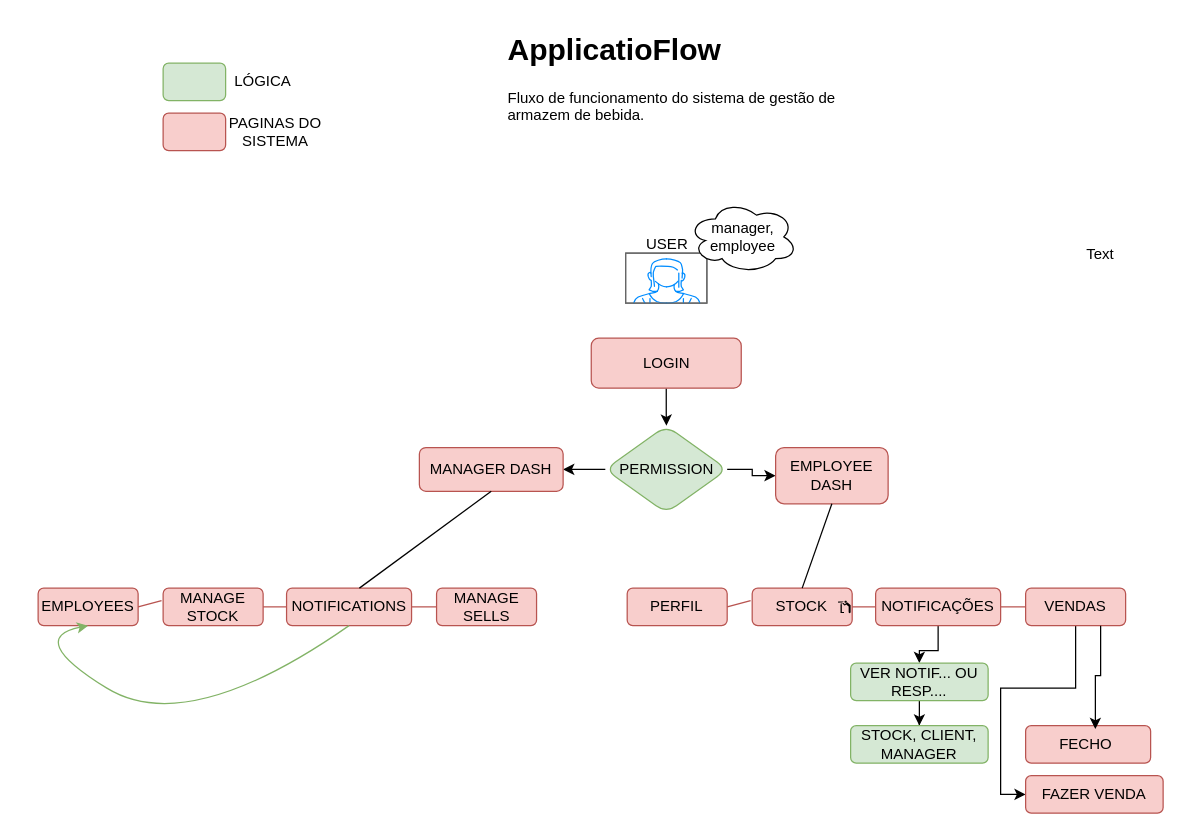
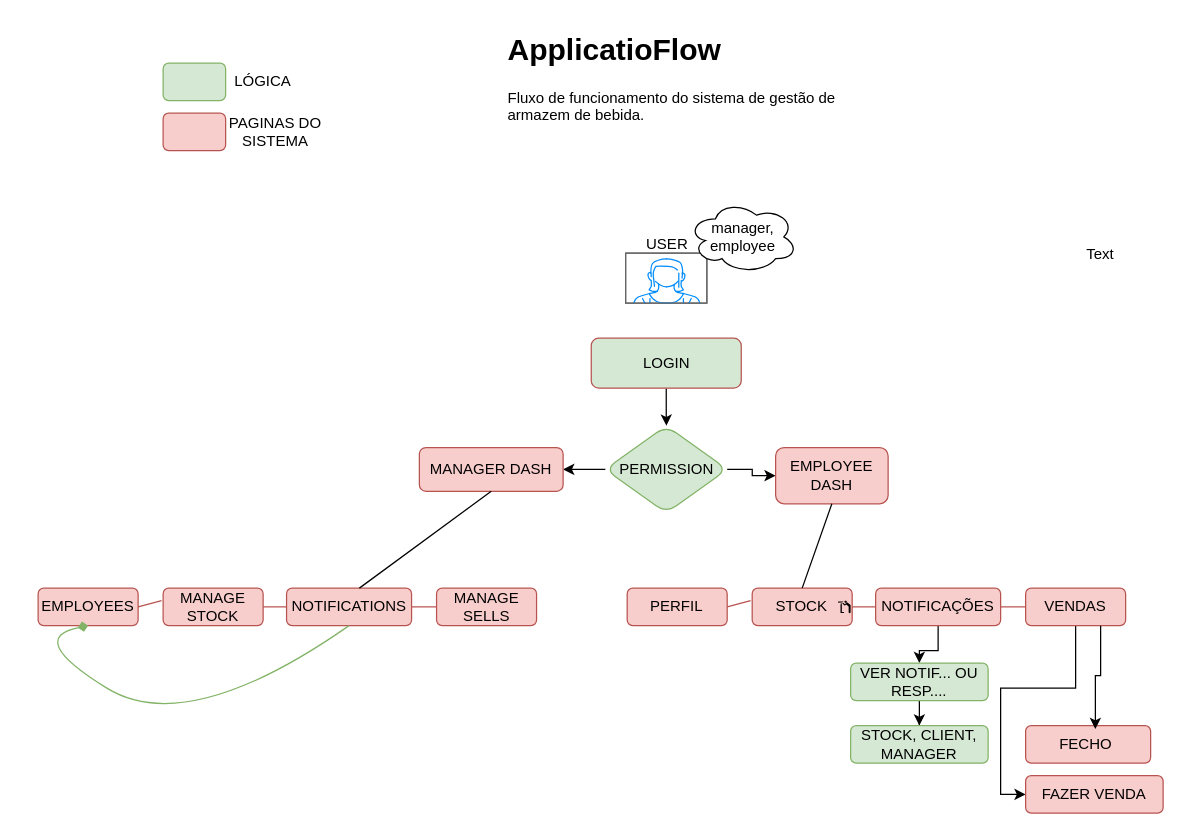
(666, 363) -> (666, 363)
(78, 628) -> (78, 628)
